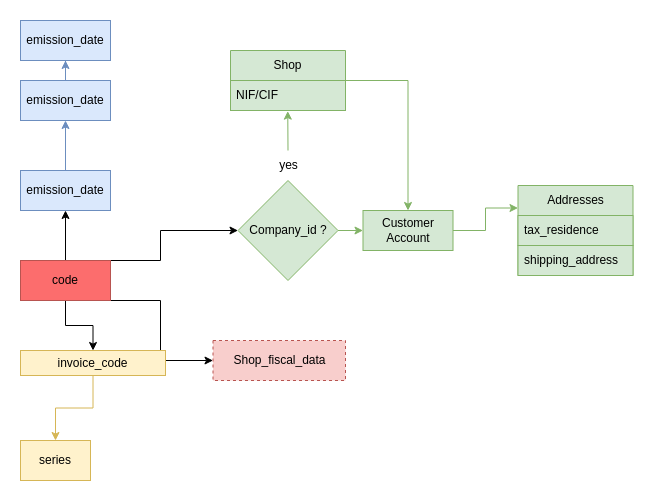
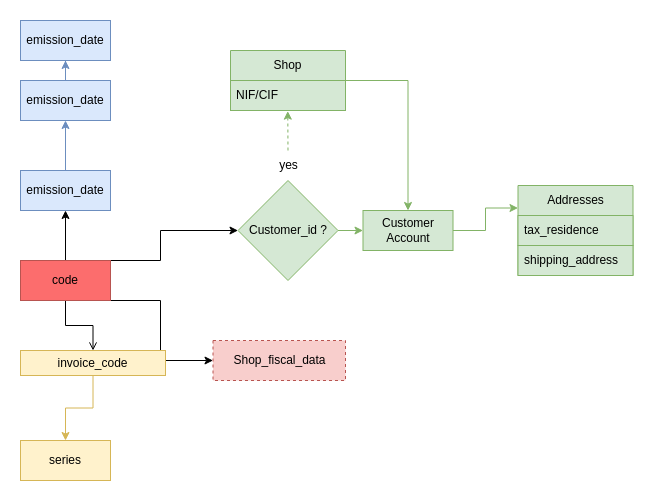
(288, 134) -> (288, 134)
(289, 231) -> (289, 231)
(93, 342) -> (93, 343)
(56, 461) -> (66, 461)
